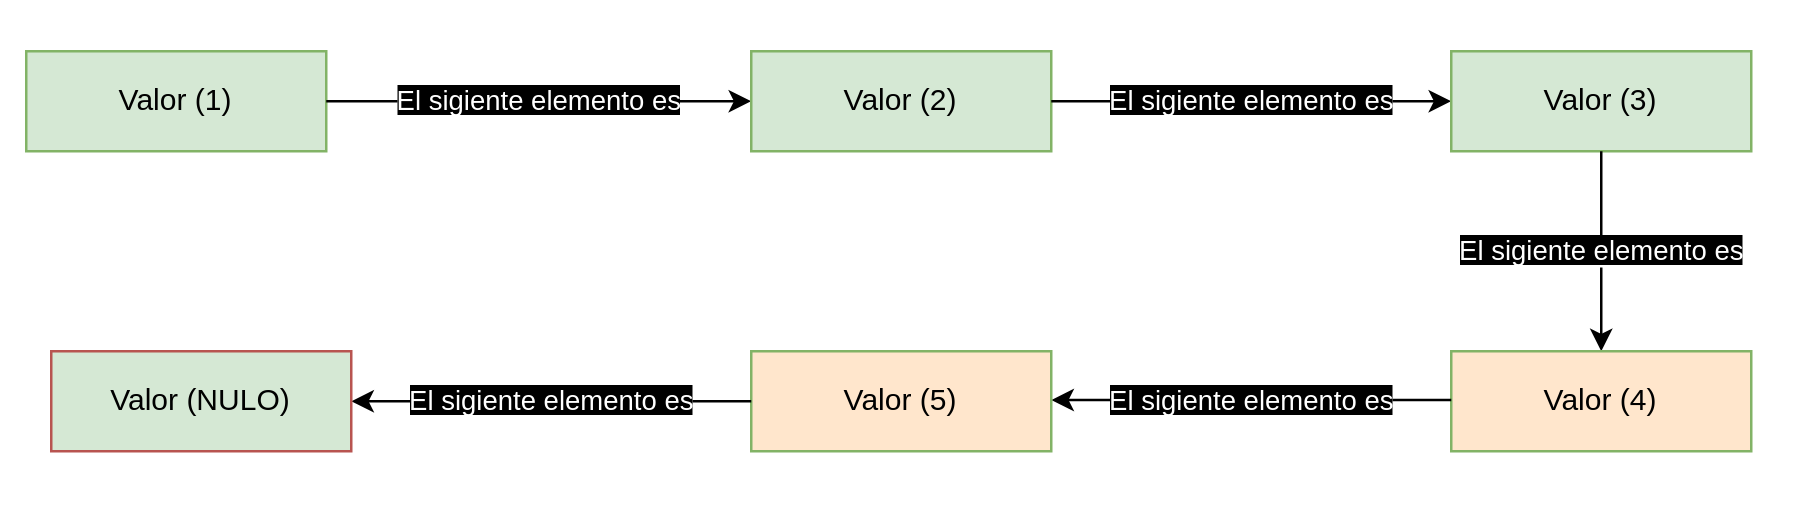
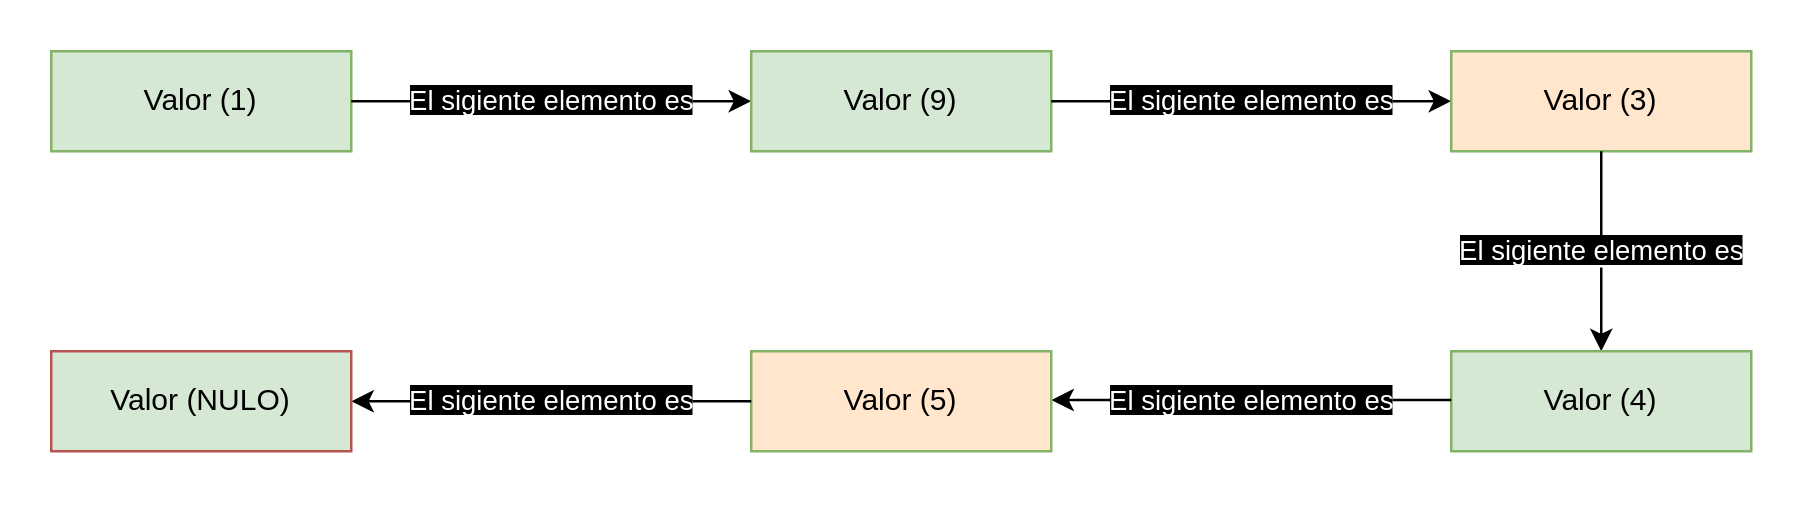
(176, 101) -> (201, 101)
(901, 101) -> (901, 101)
(1601, 101) -> (1601, 101)
(1601, 401) -> (1601, 401)
